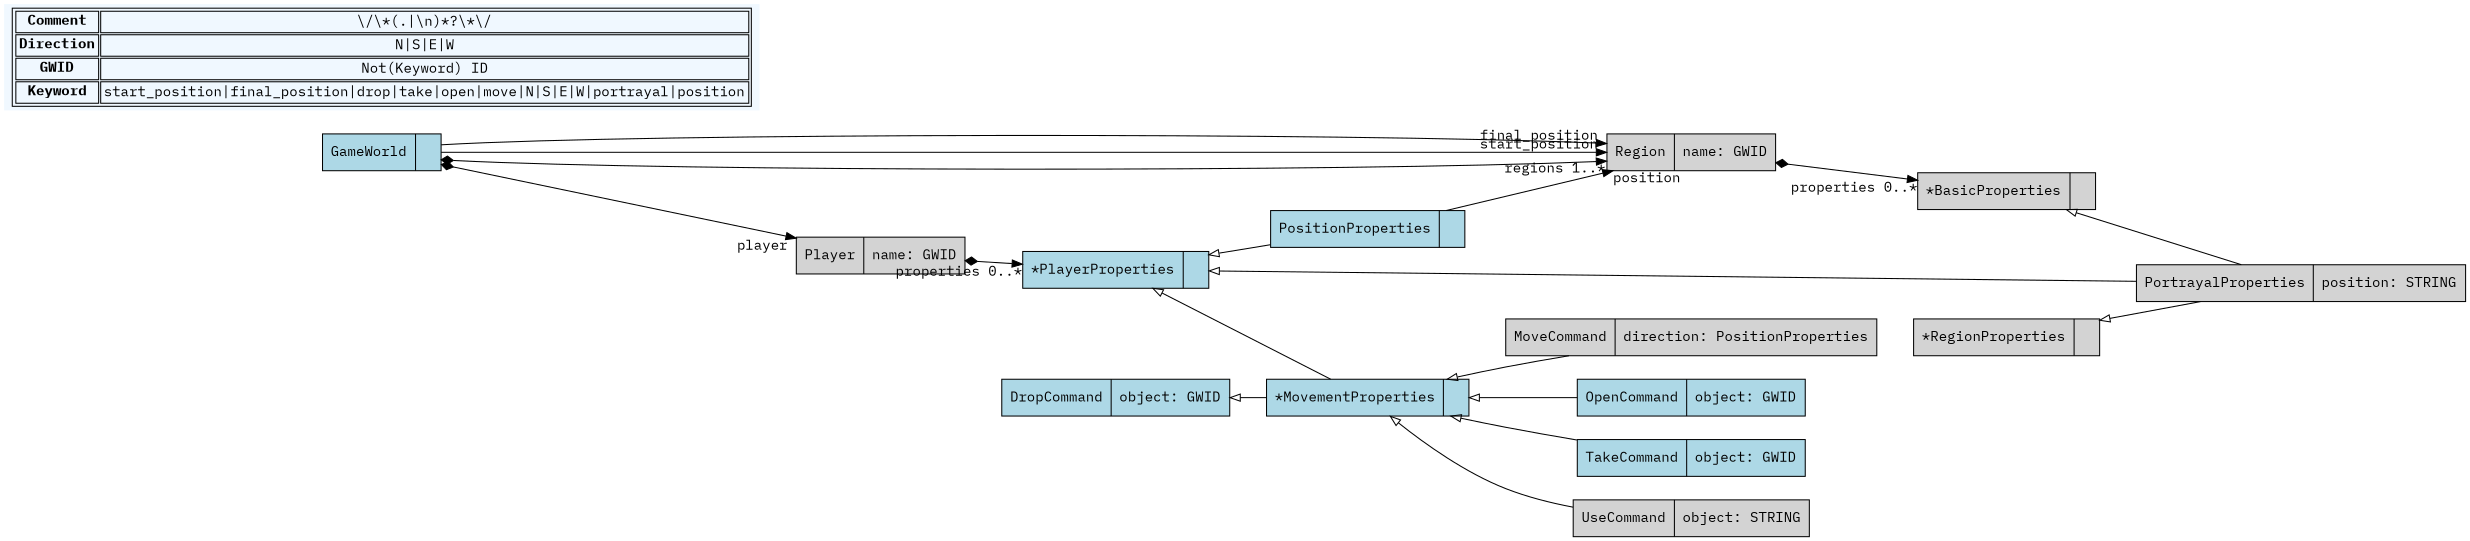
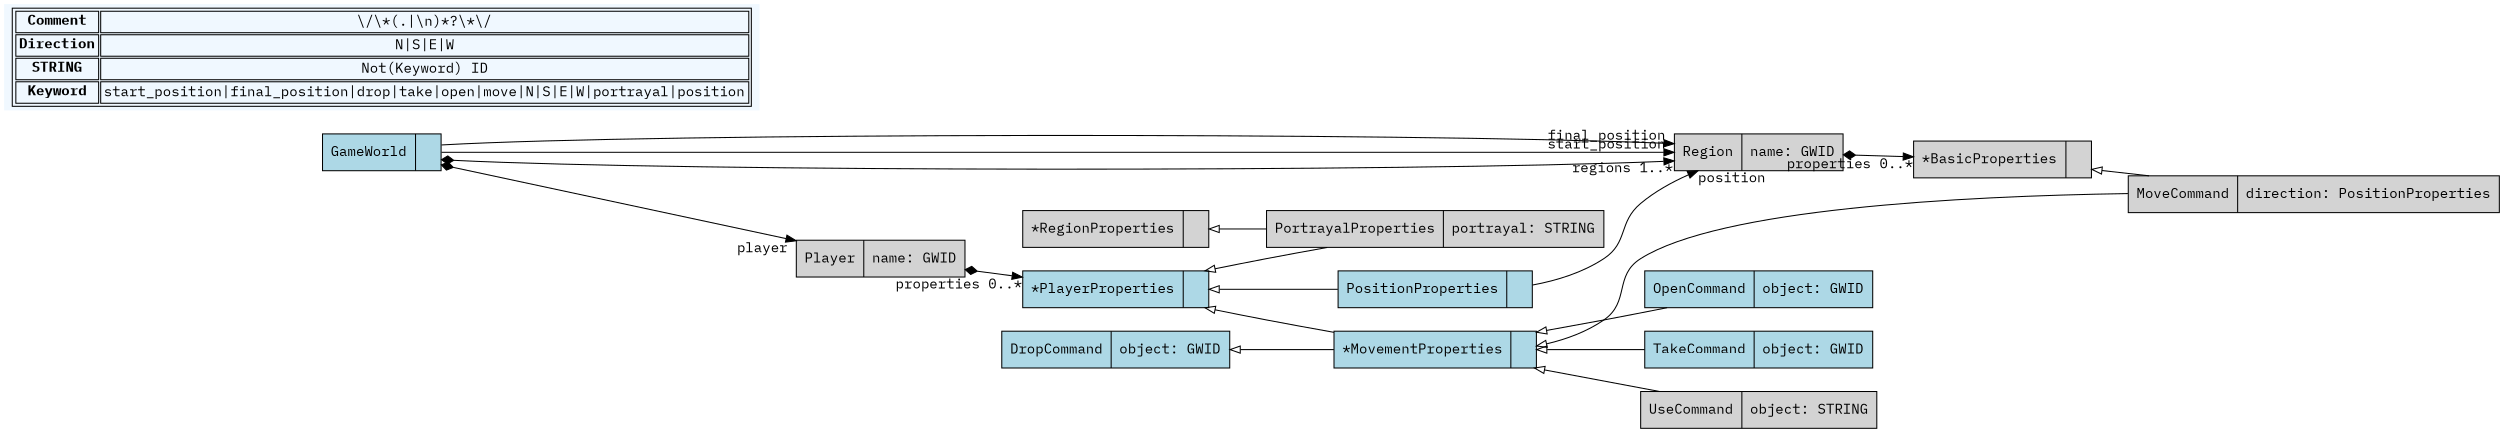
(57, 67) -> (57, 67)
(2159, 239) -> (2126, 173)
(2389, 283) -> (1524, 228)
